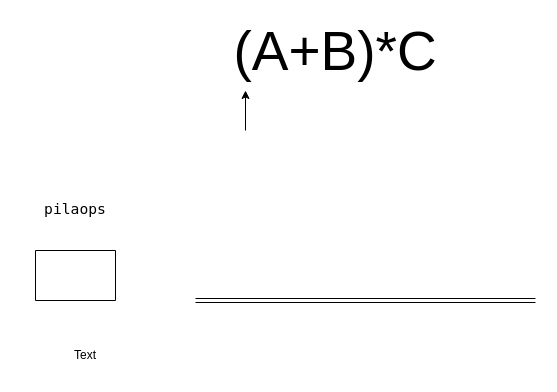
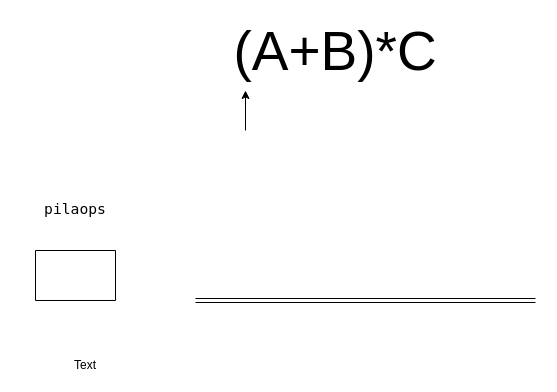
(86, 356) -> (86, 366)
